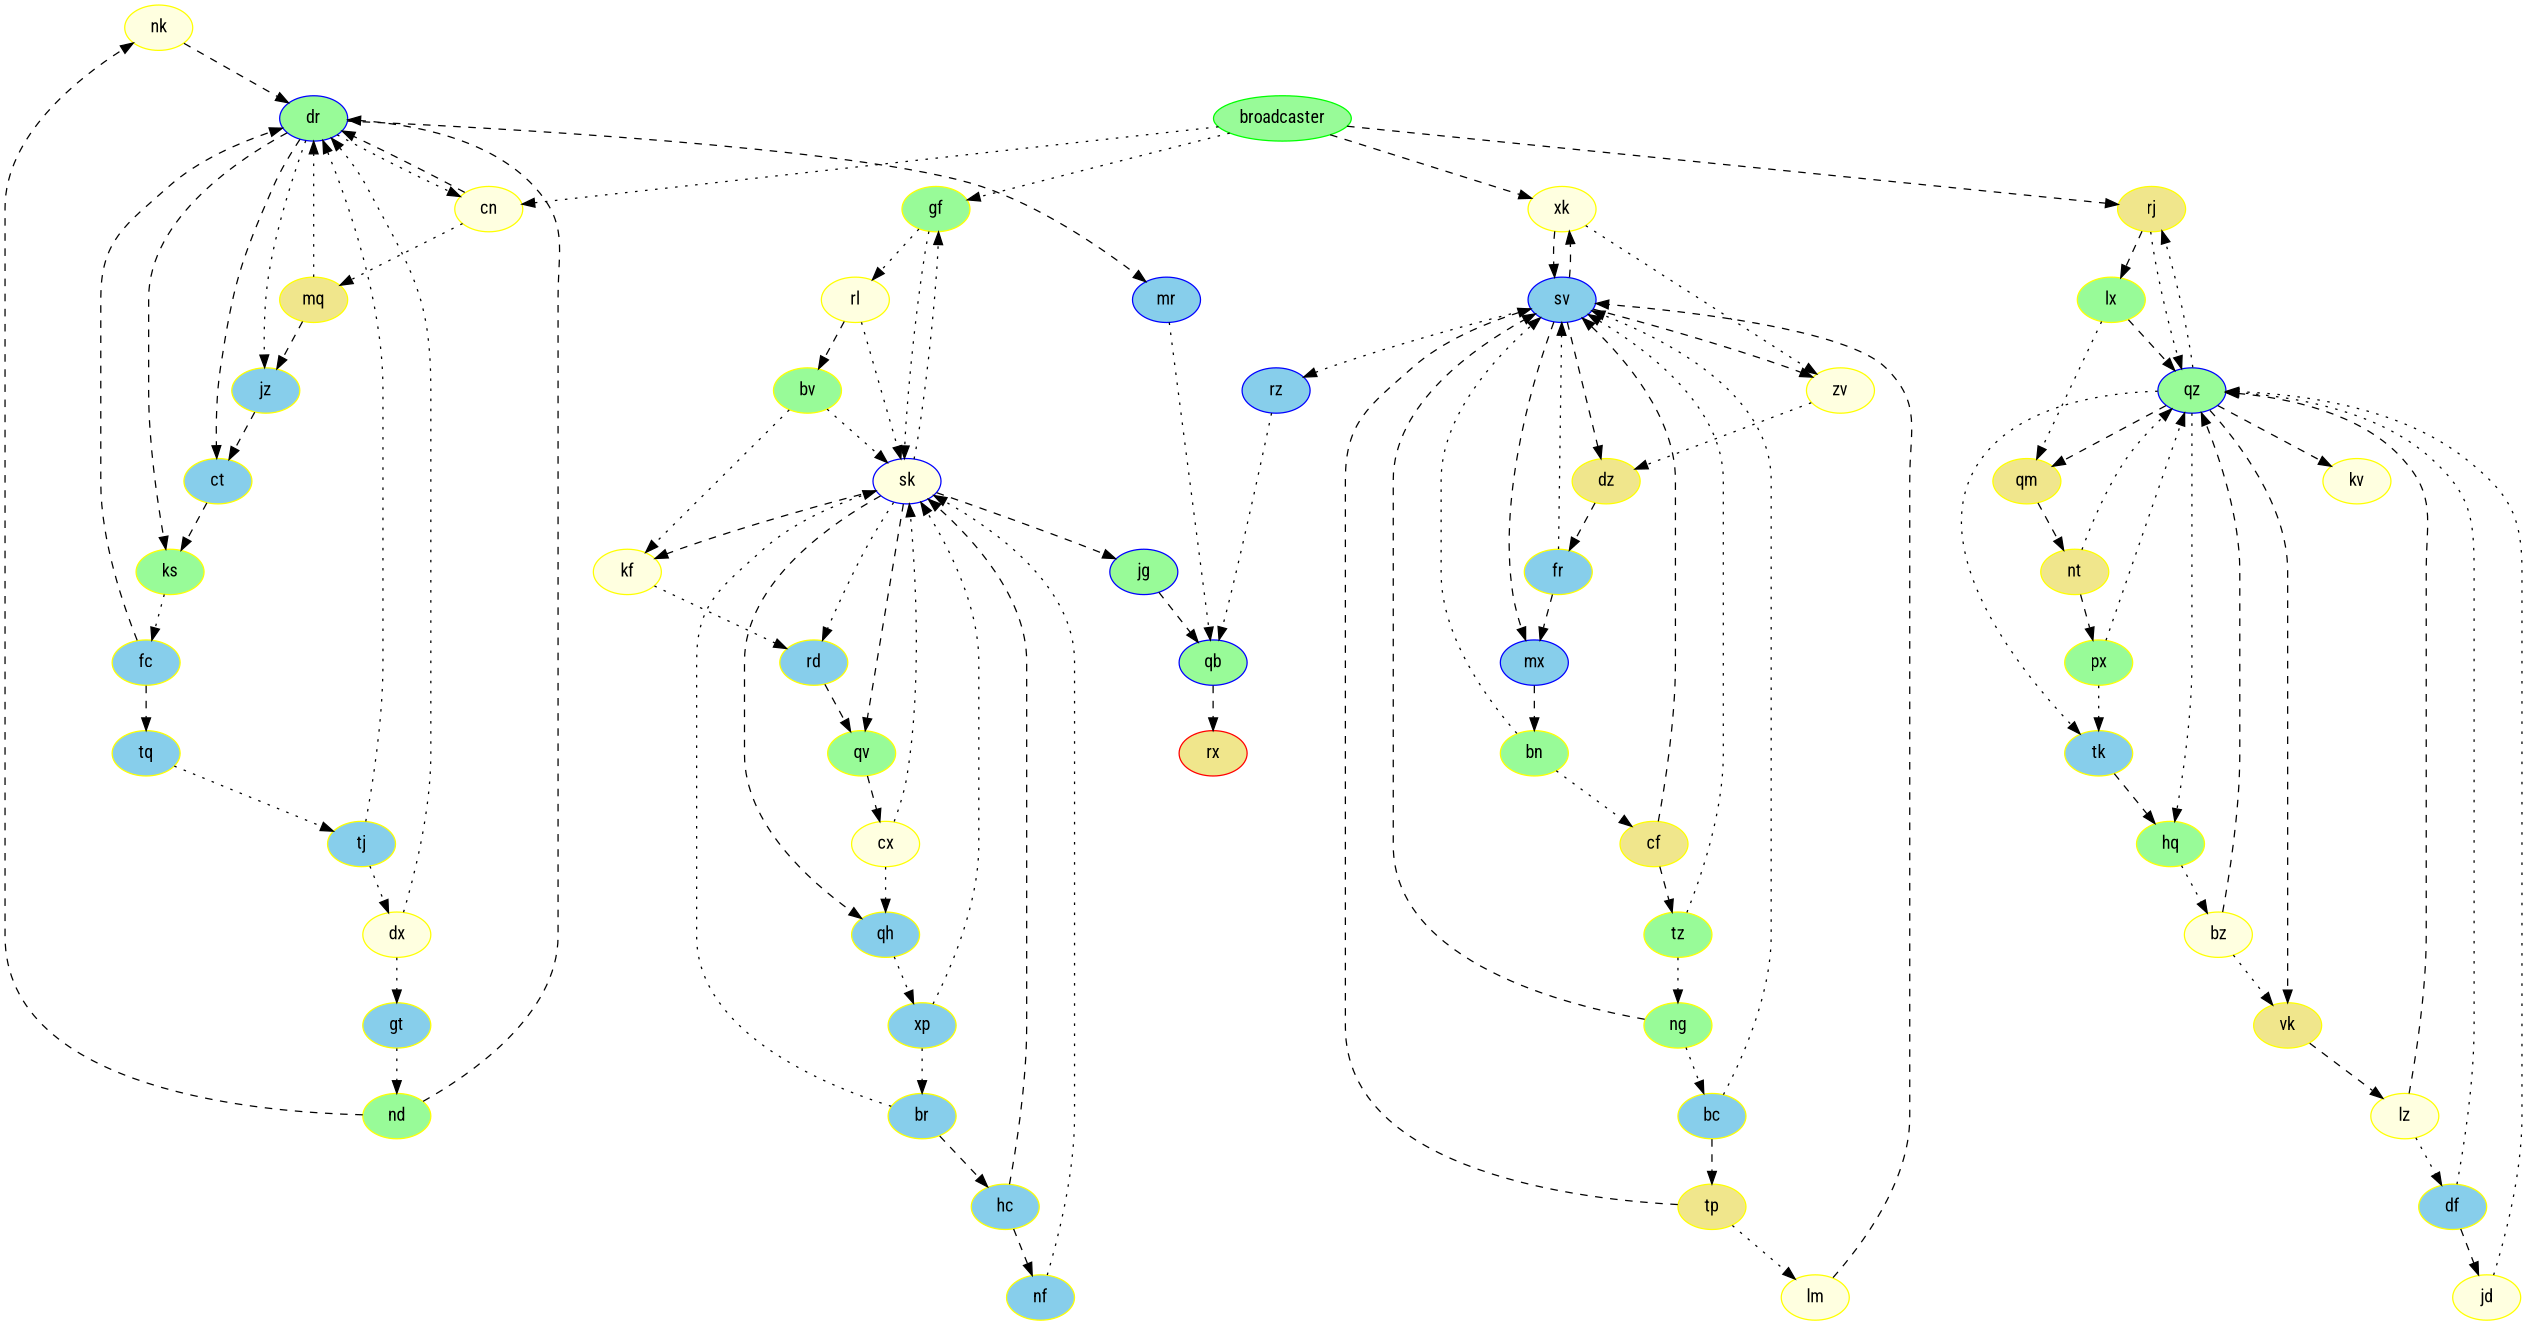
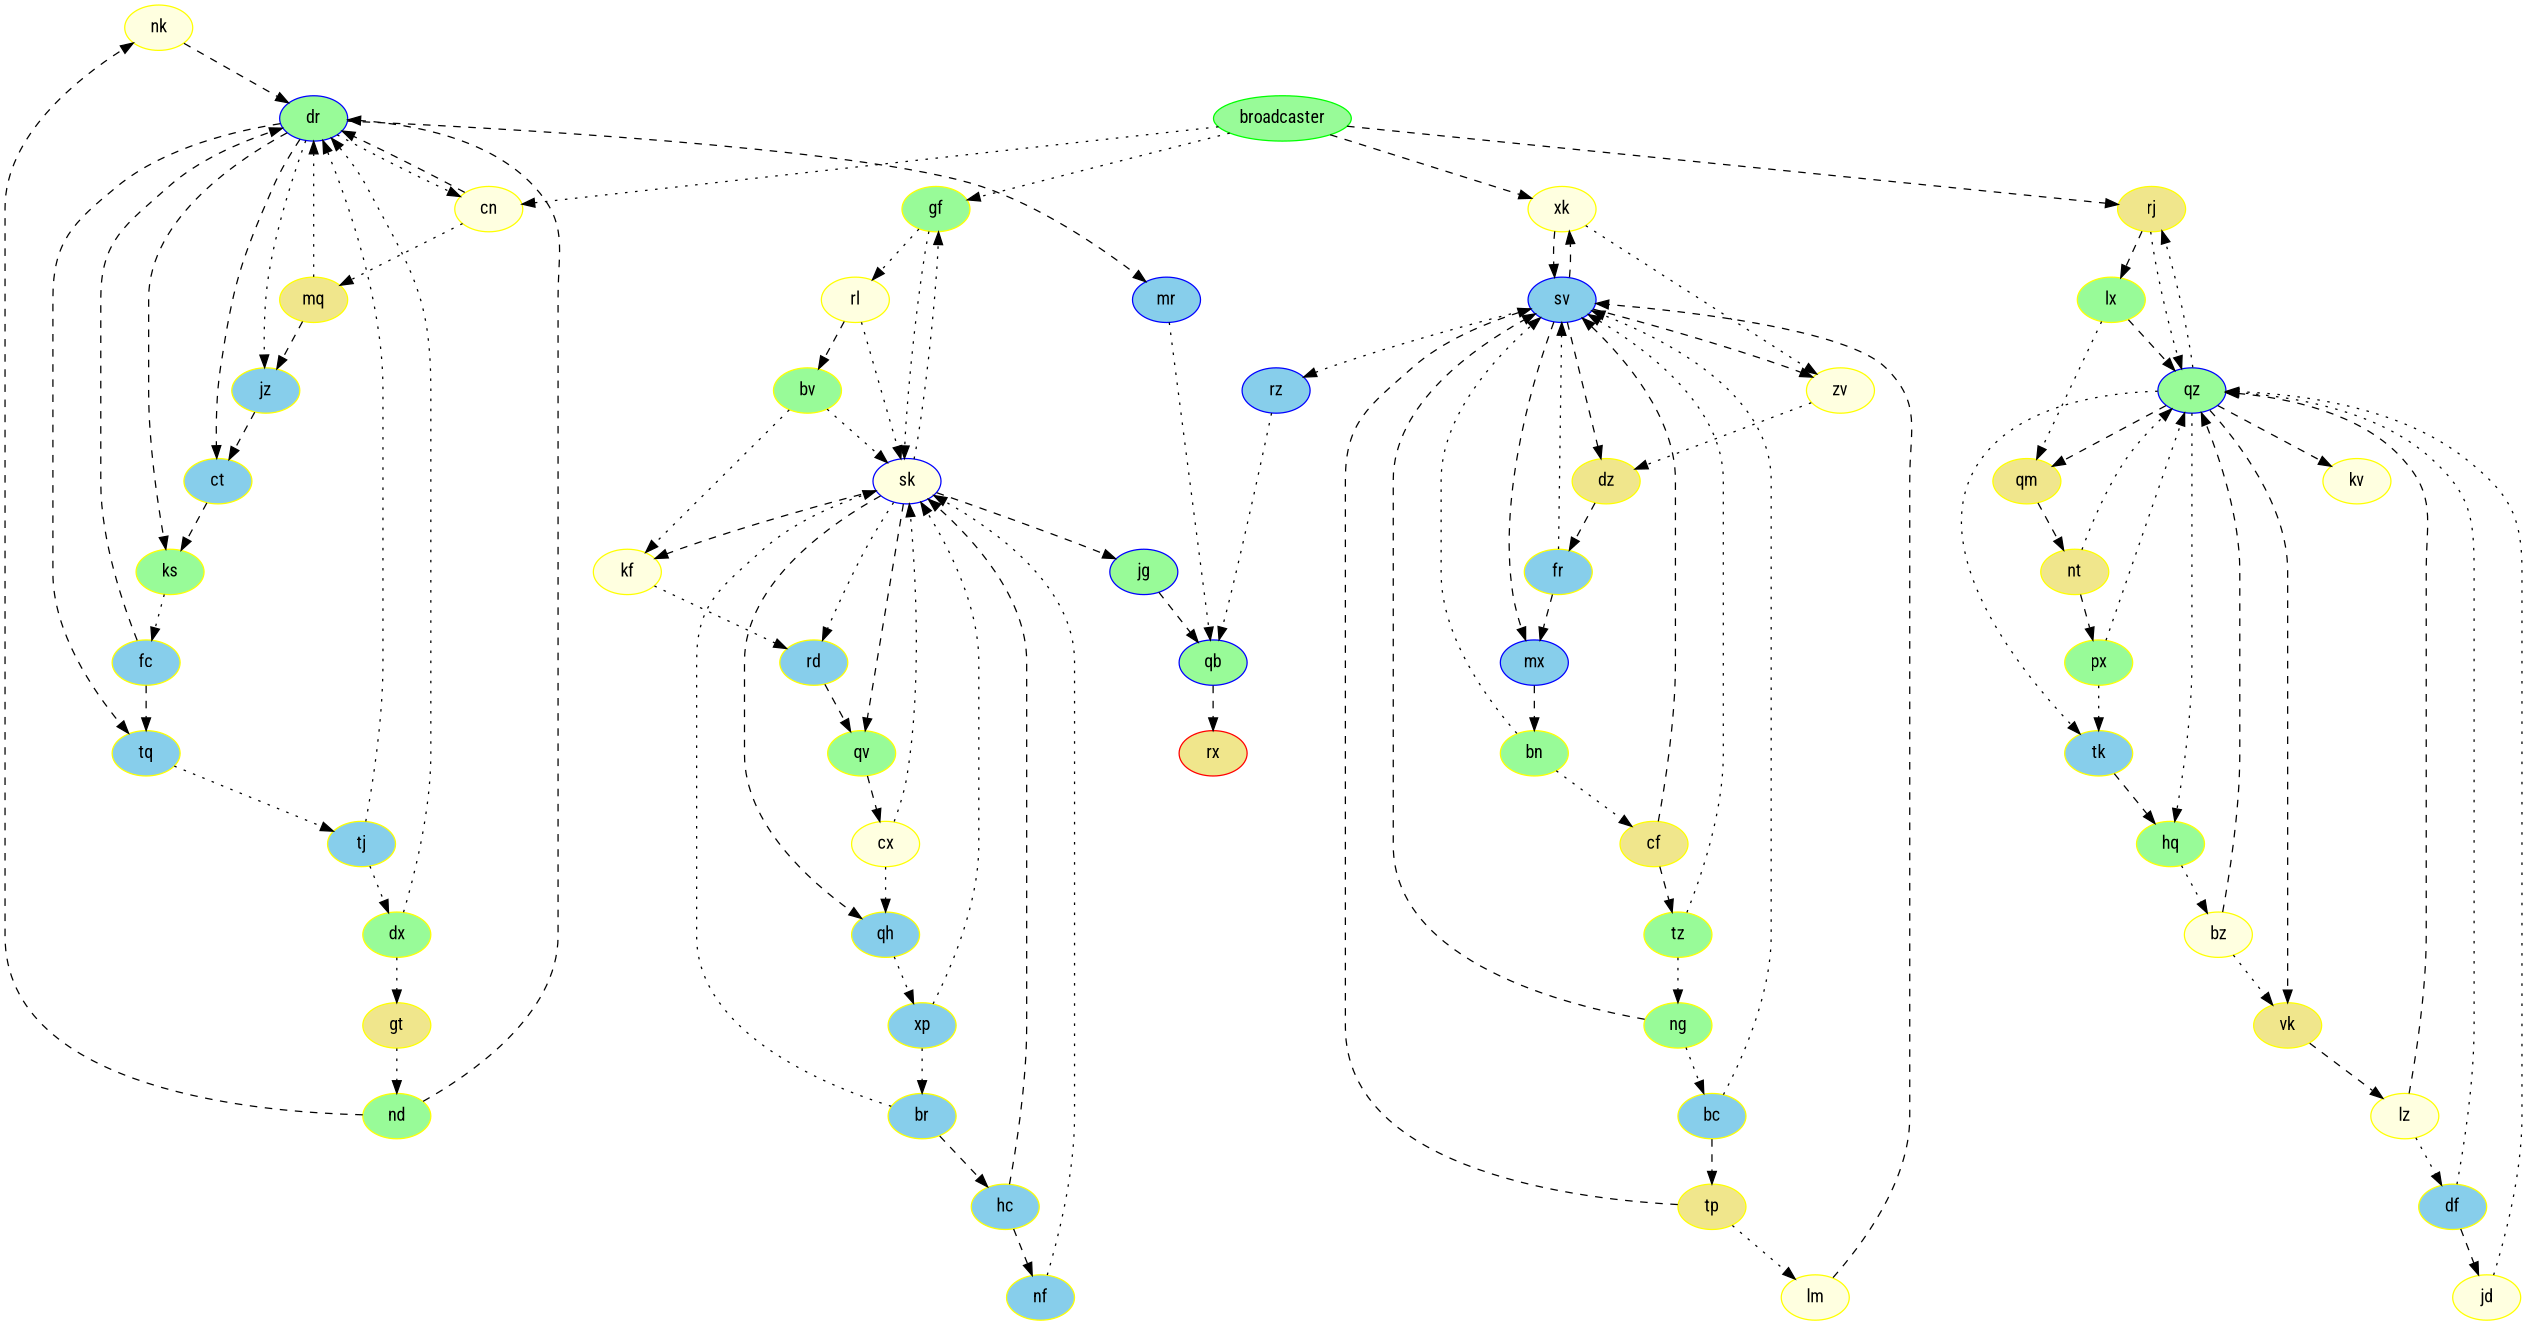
none -> (53, 364)
(397, 935) -> (397, 935)
(397, 1025) -> (397, 1025)
